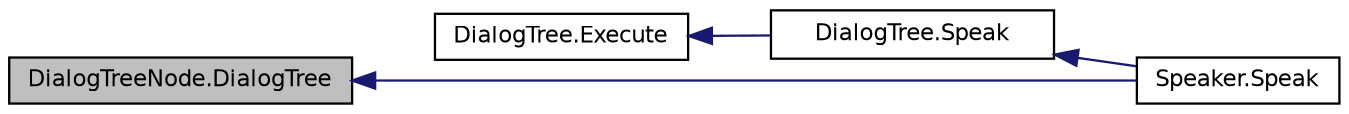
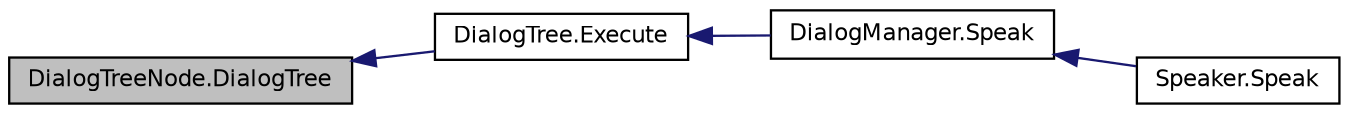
(913, 35) -> (913, 35)
(756, 81) -> (405, 55)
